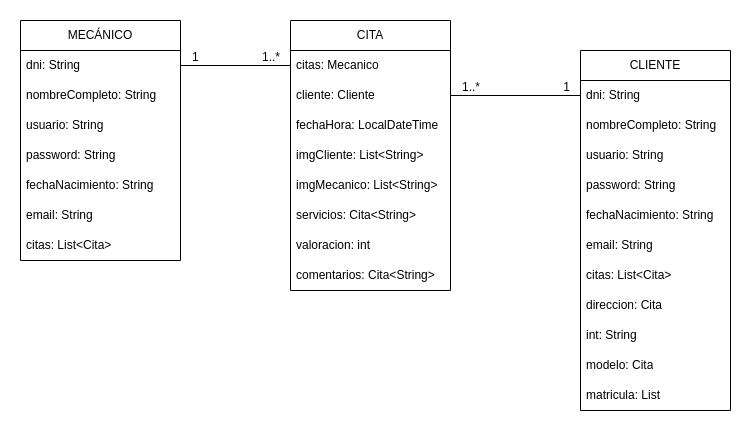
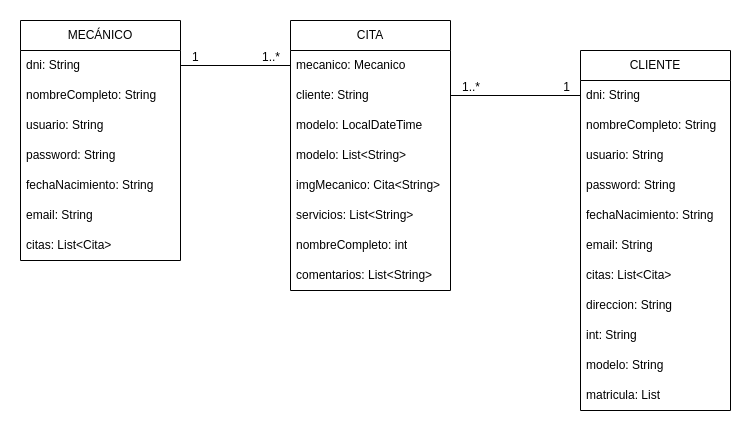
(341, 66) -> (351, 66)
(341, 96) -> (339, 96)
(371, 126) -> (359, 126)
(366, 156) -> (356, 156)
(371, 186) -> (371, 186)
(364, 216) -> (364, 216)
(339, 246) -> (354, 246)
(372, 276) -> (372, 276)
(629, 306) -> (636, 306)
(621, 366) -> (627, 366)
